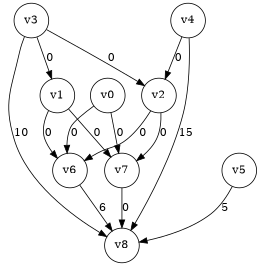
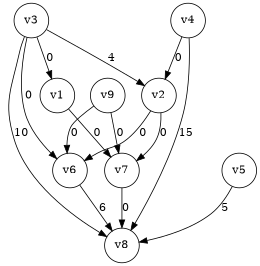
(112, 58) -> (112, 58)
(108, 96) -> (108, 96)
(43, 132) -> (22, 99)
